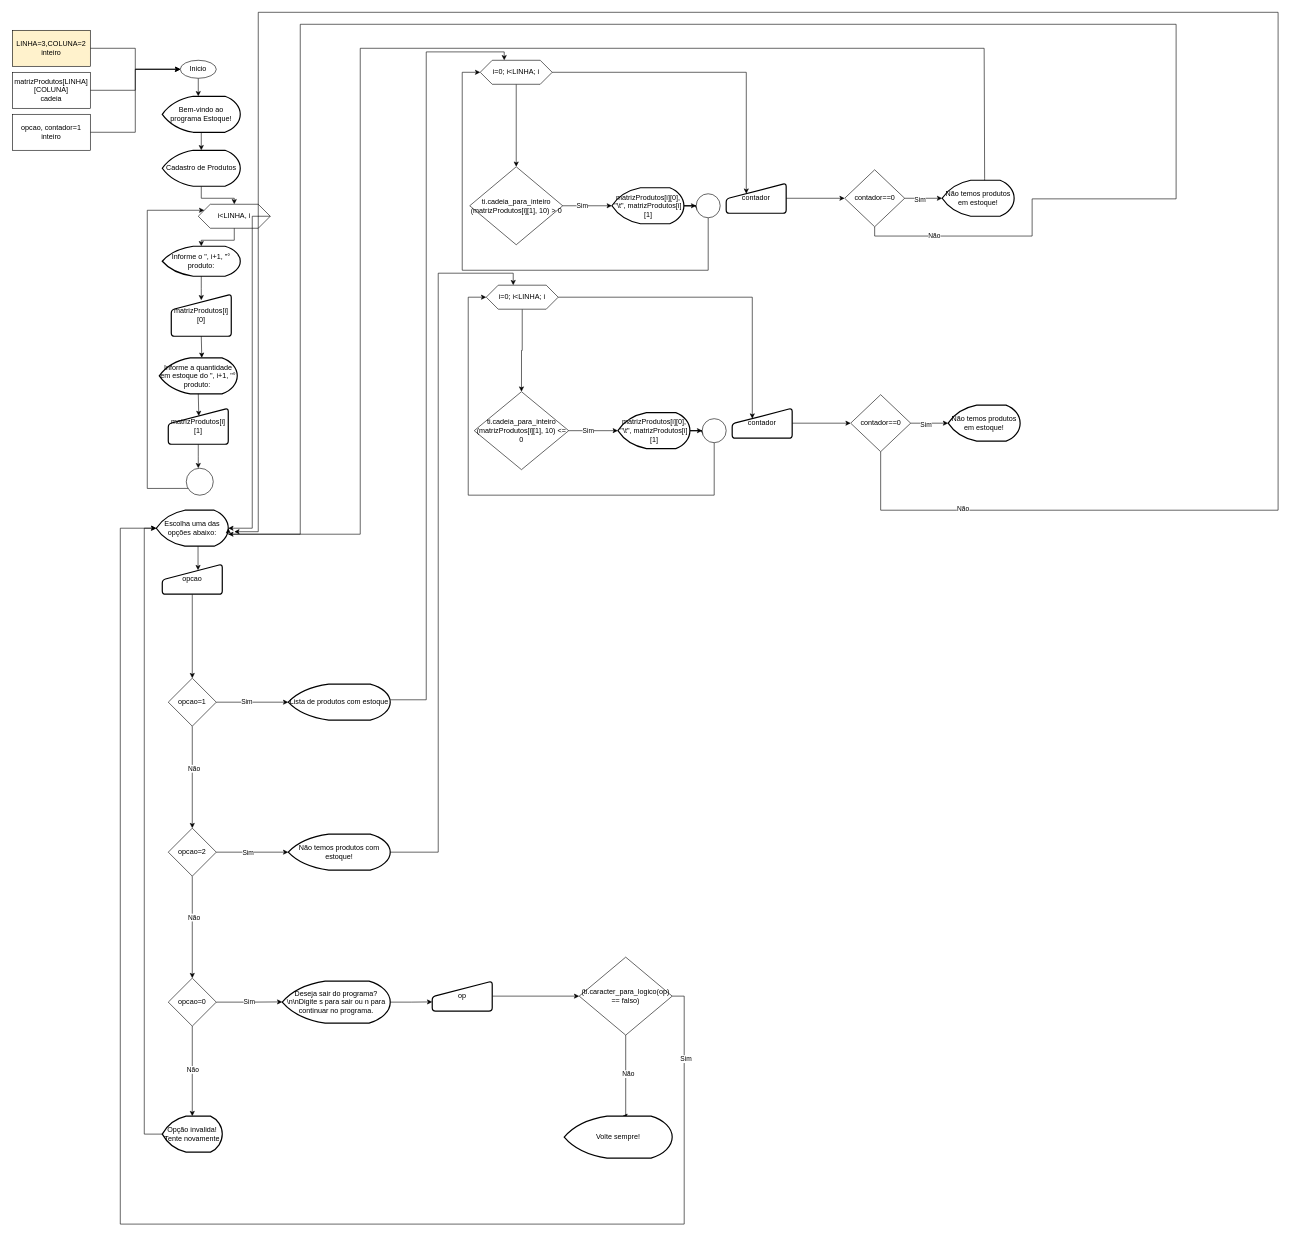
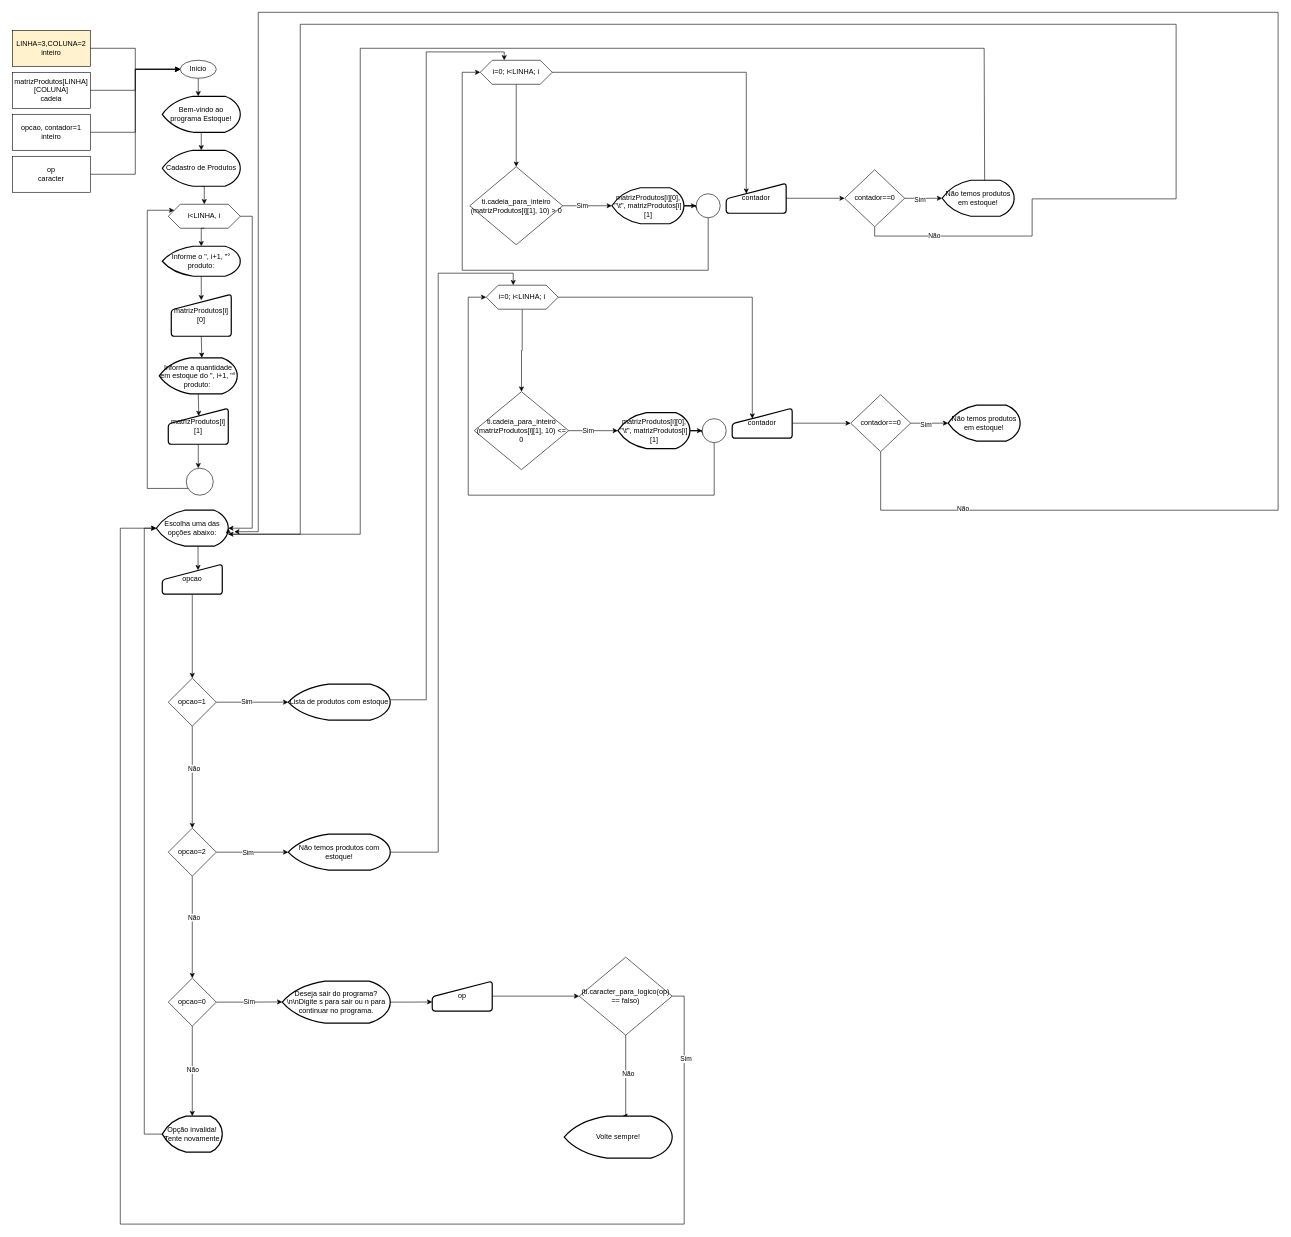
none -> (51, 174)
none -> (132, 174)
(234, 216) -> (204, 216)
